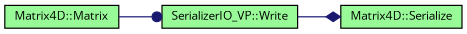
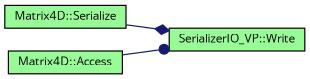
(62, 17) -> (65, 62)
(312, 17) -> (140, 27)
